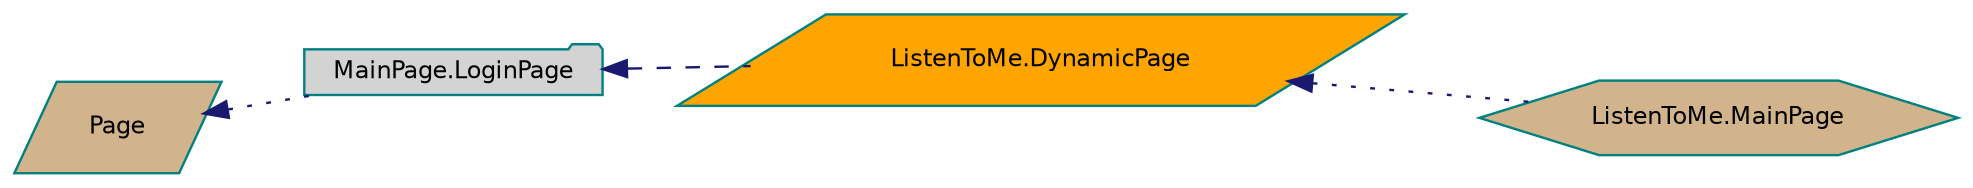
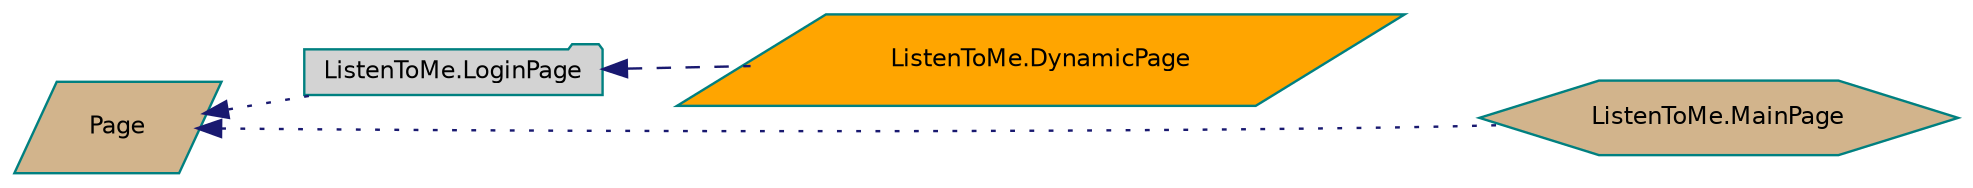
(453, 72) -> (453, 72)
(1421, 93) -> (862, 131)
